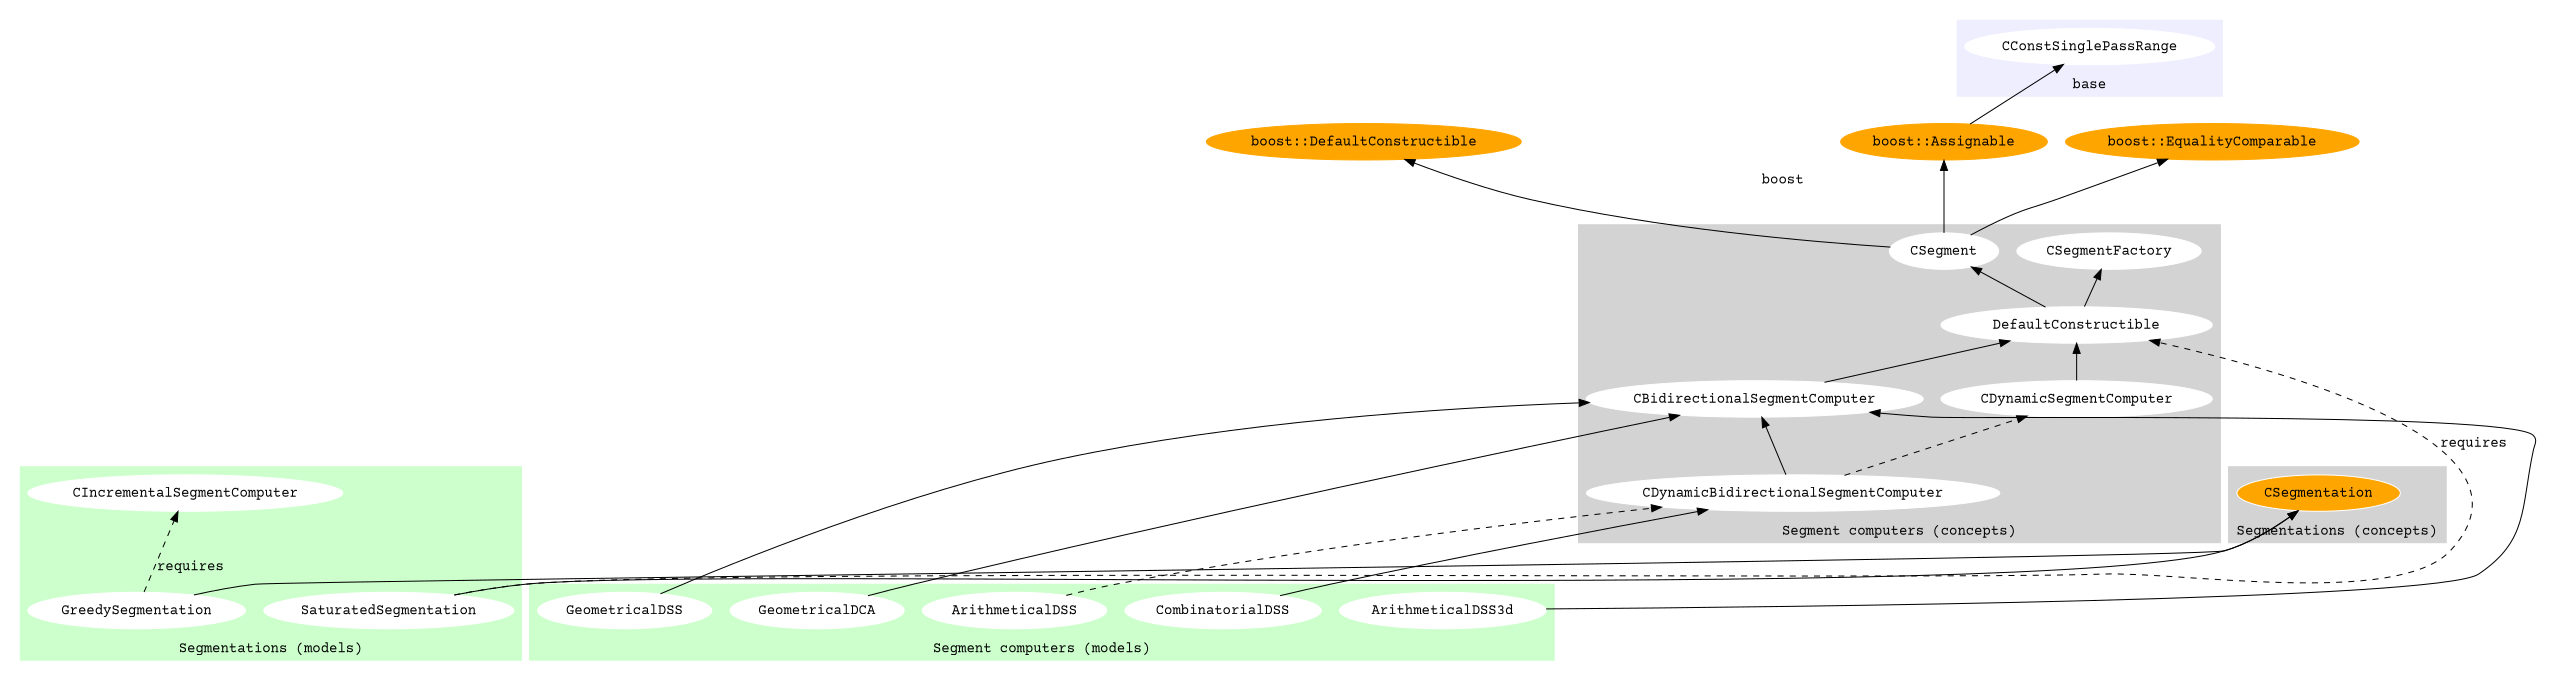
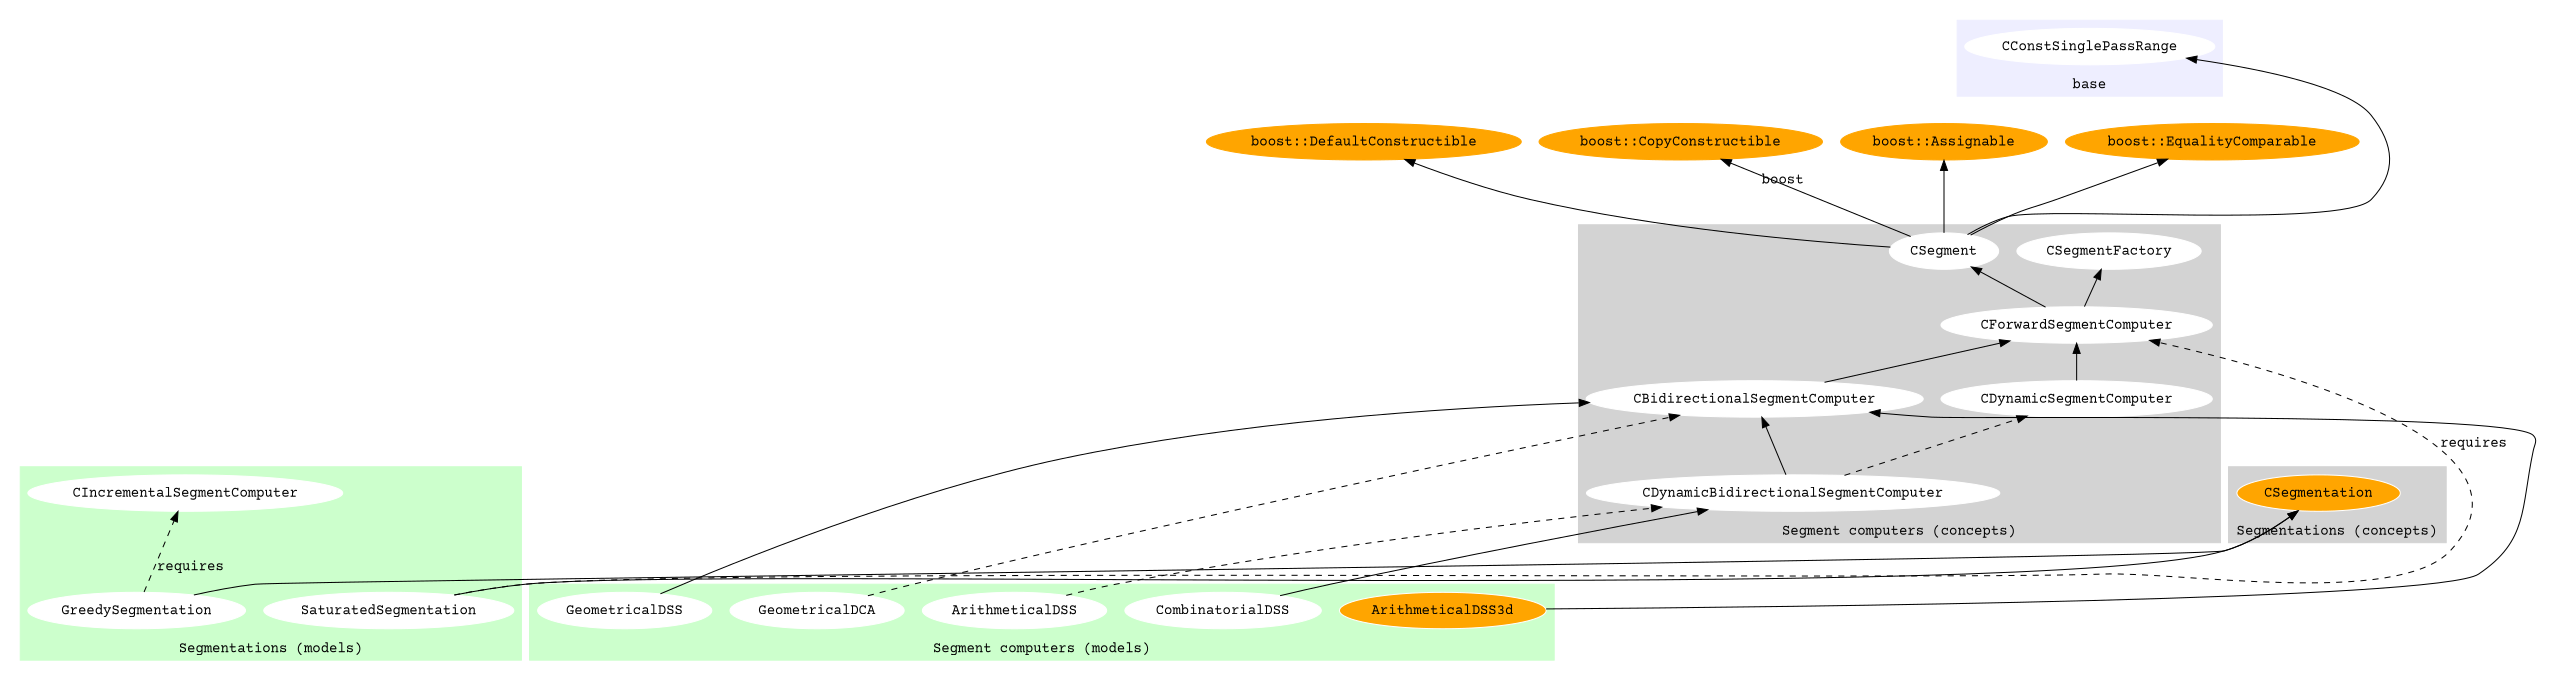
(2004, 102) -> (2342, 209)
none -> (1681, 142)
(2077, 325) -> (2077, 325)
(1268, 503) -> (1268, 503)
(1443, 611) -> (1443, 611)
